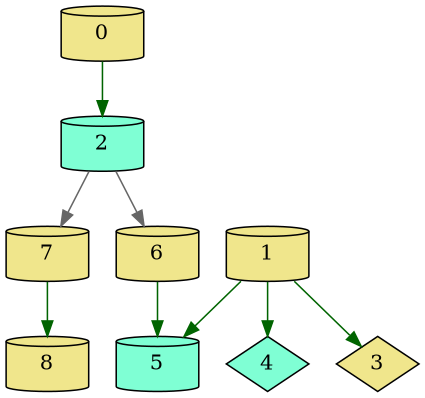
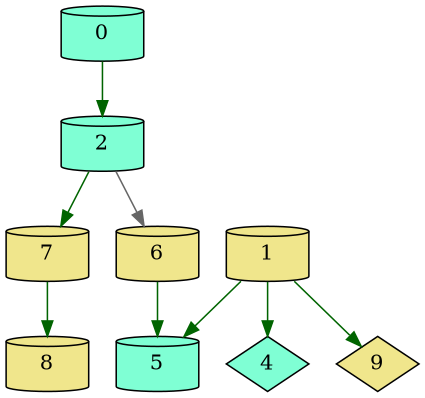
(102, 34) -> (102, 34)
(78, 192) -> (78, 192)
(378, 364) -> (378, 364)
